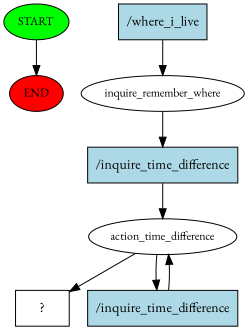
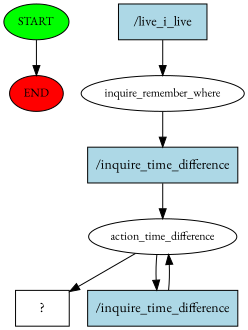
(163, 22) -> (163, 22)
